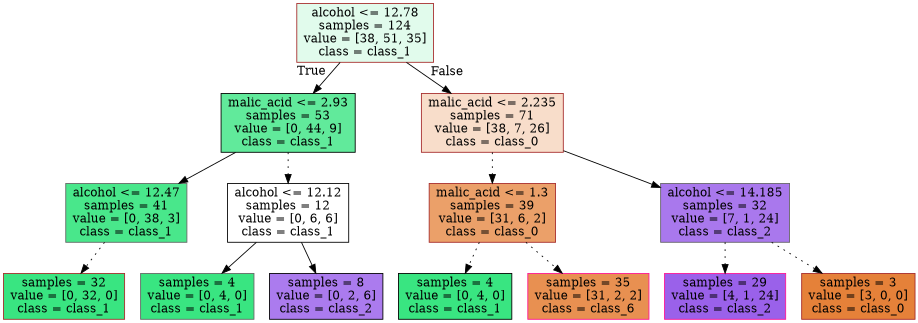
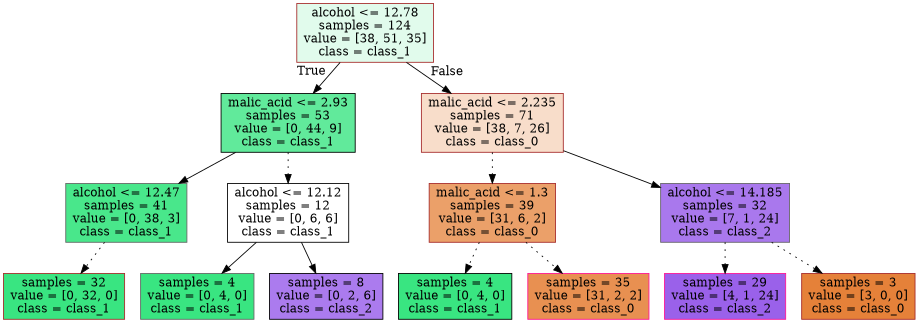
(588, 296) -> (588, 296)
